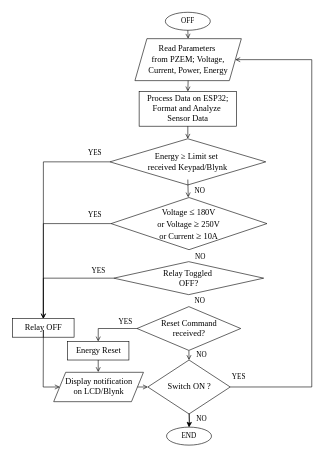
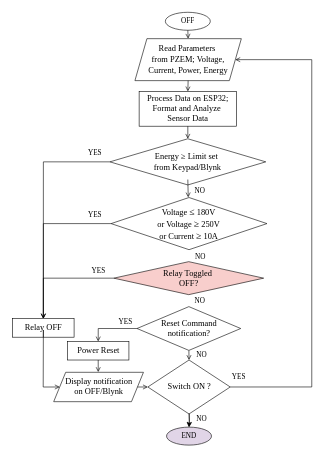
(188, 162) -> (188, 162)
(189, 278) -> (189, 278)
(189, 329) -> (189, 329)
(98, 351) -> (98, 351)
(99, 387) -> (99, 387)
(189, 437) -> (189, 437)
